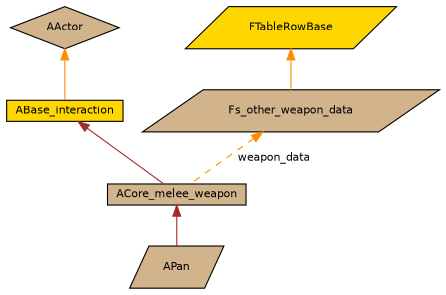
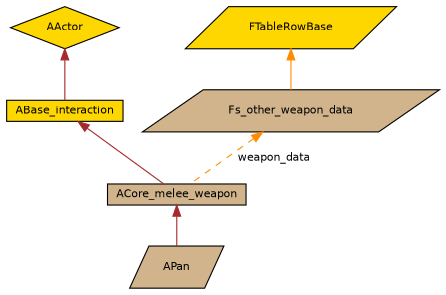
(65, 28) -> (65, 28)
(65, 80) -> (65, 80)
